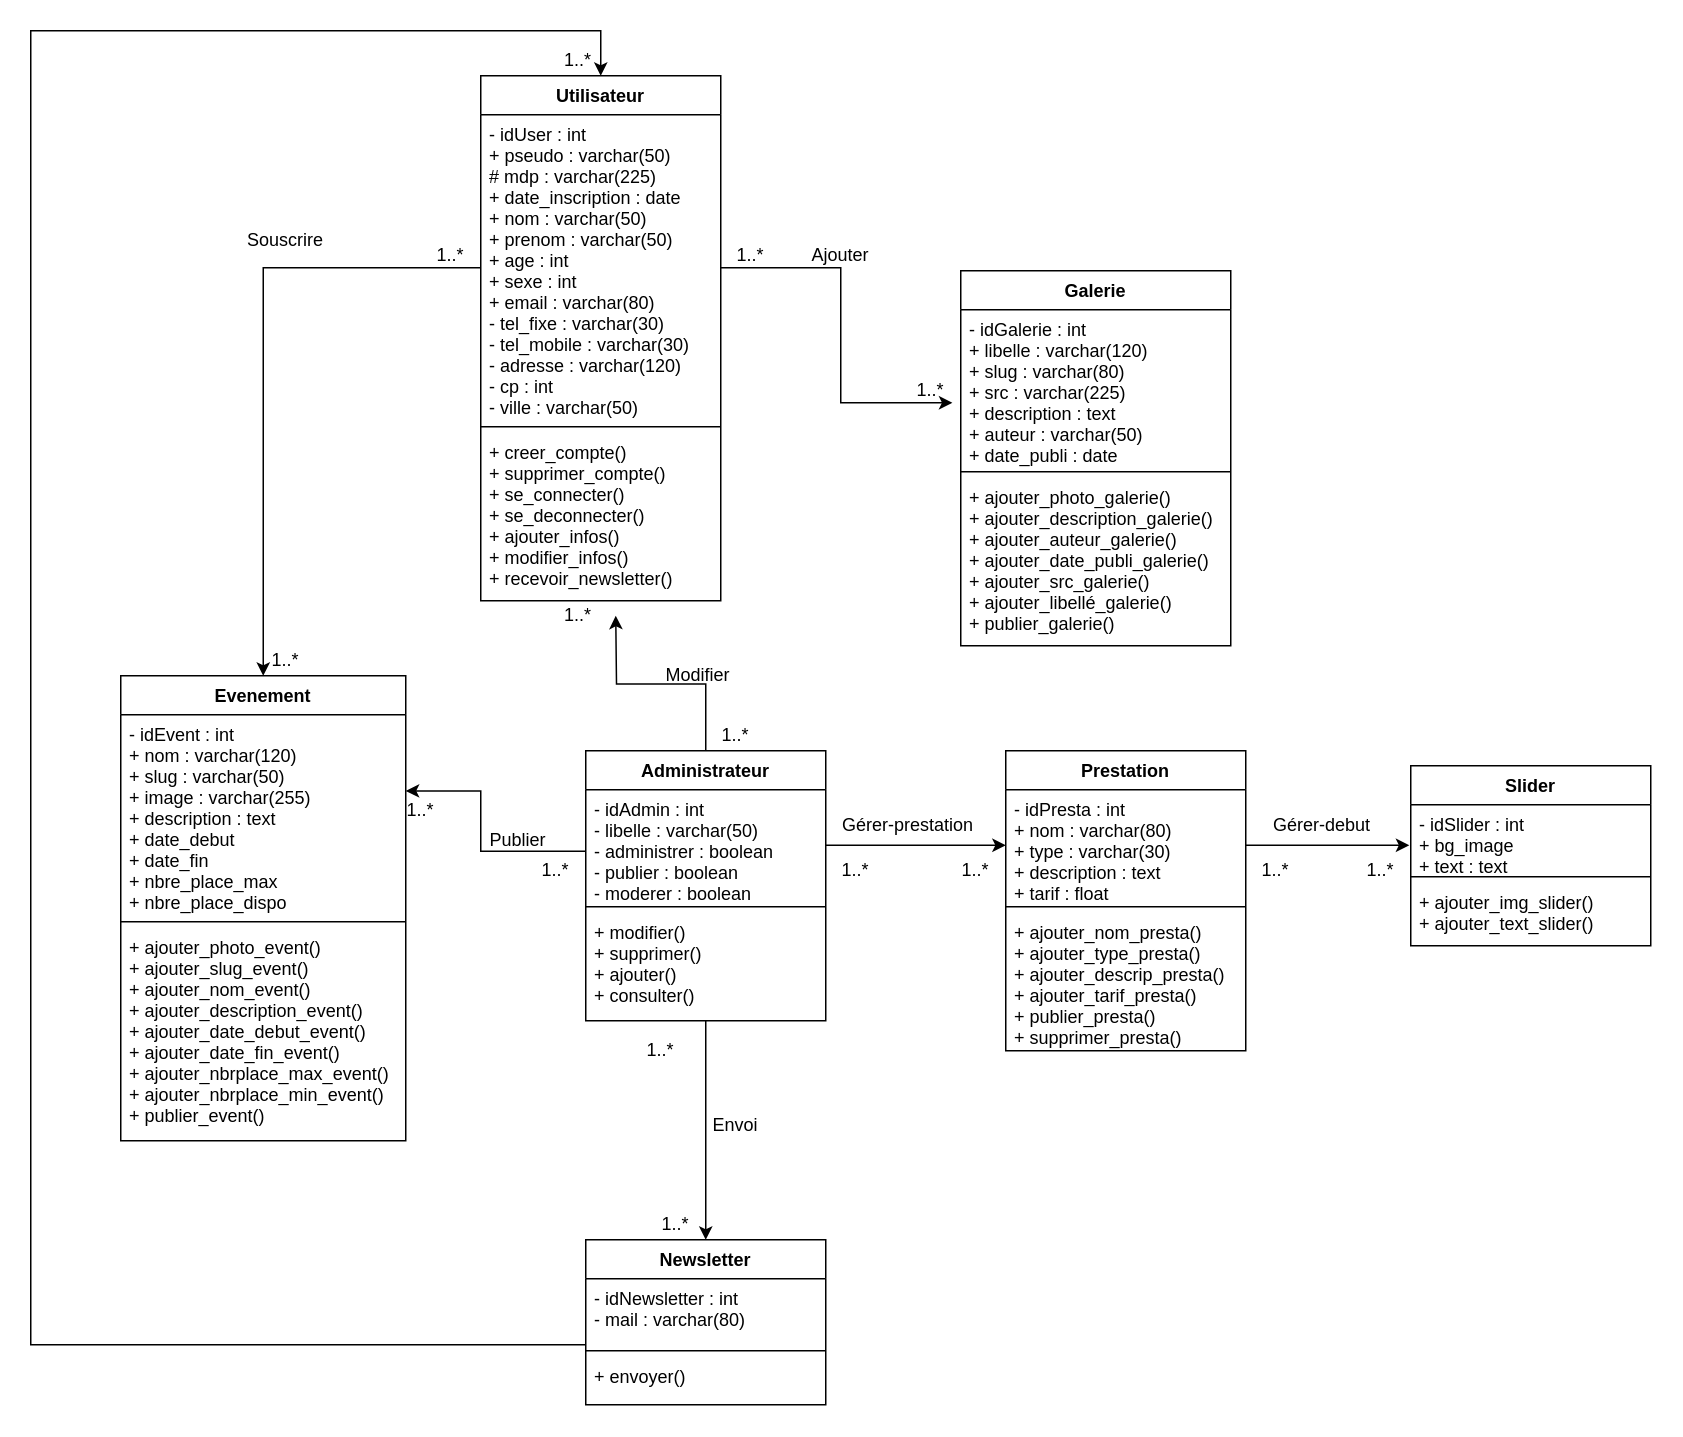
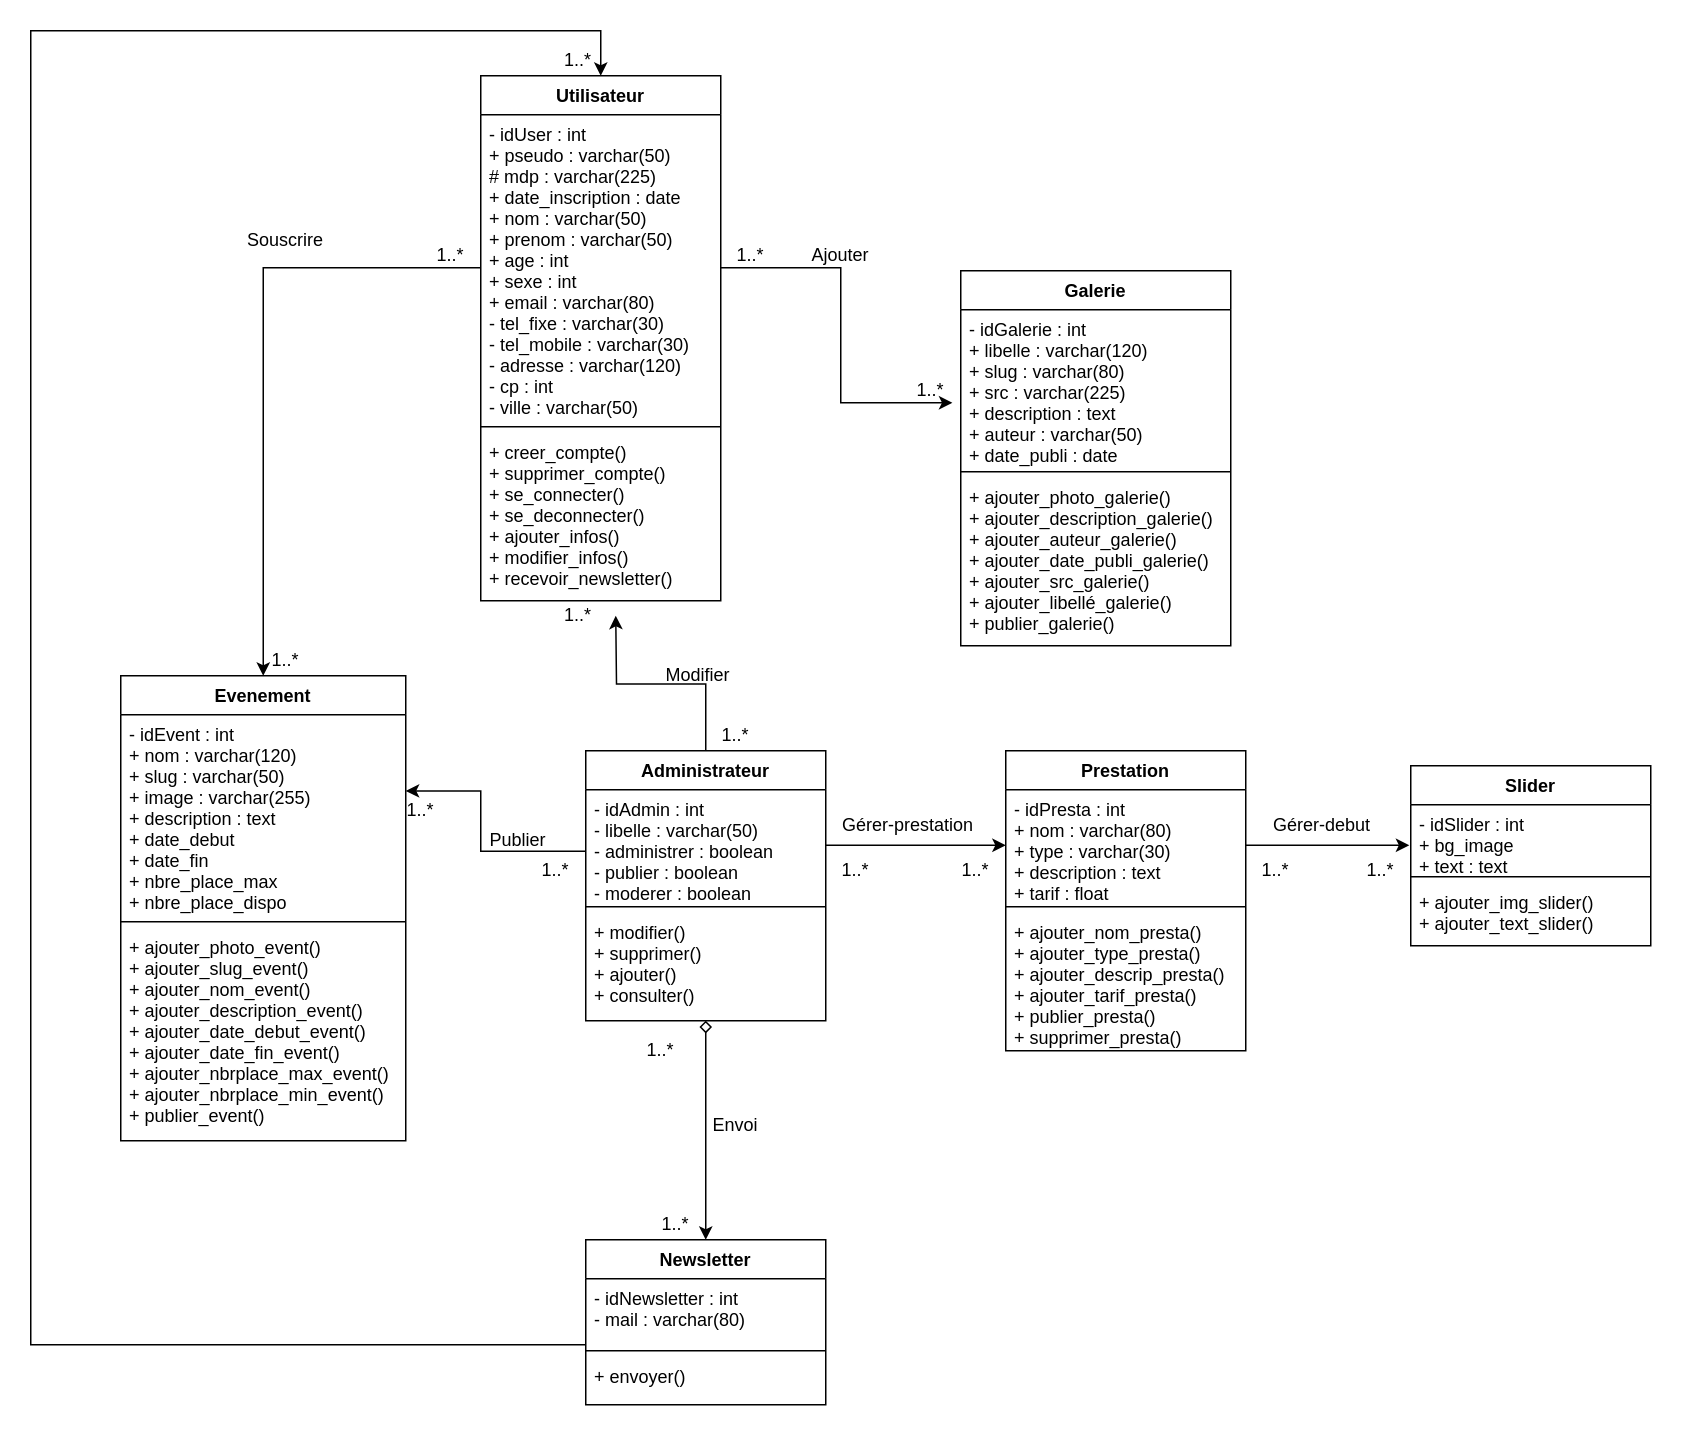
(706, 1028) -> (706, 1033)
